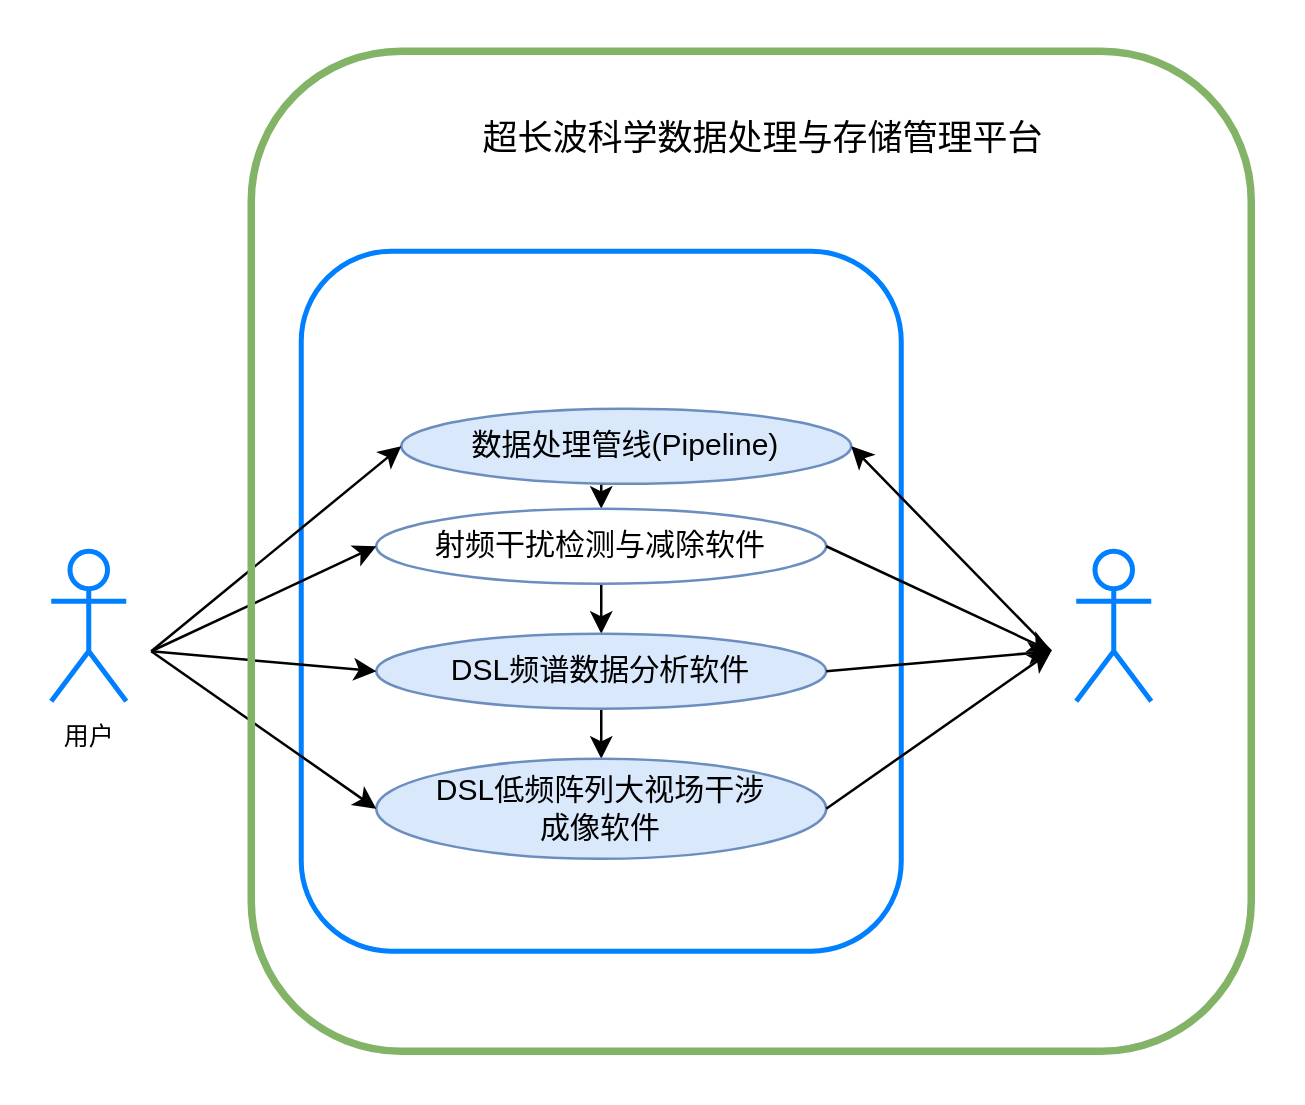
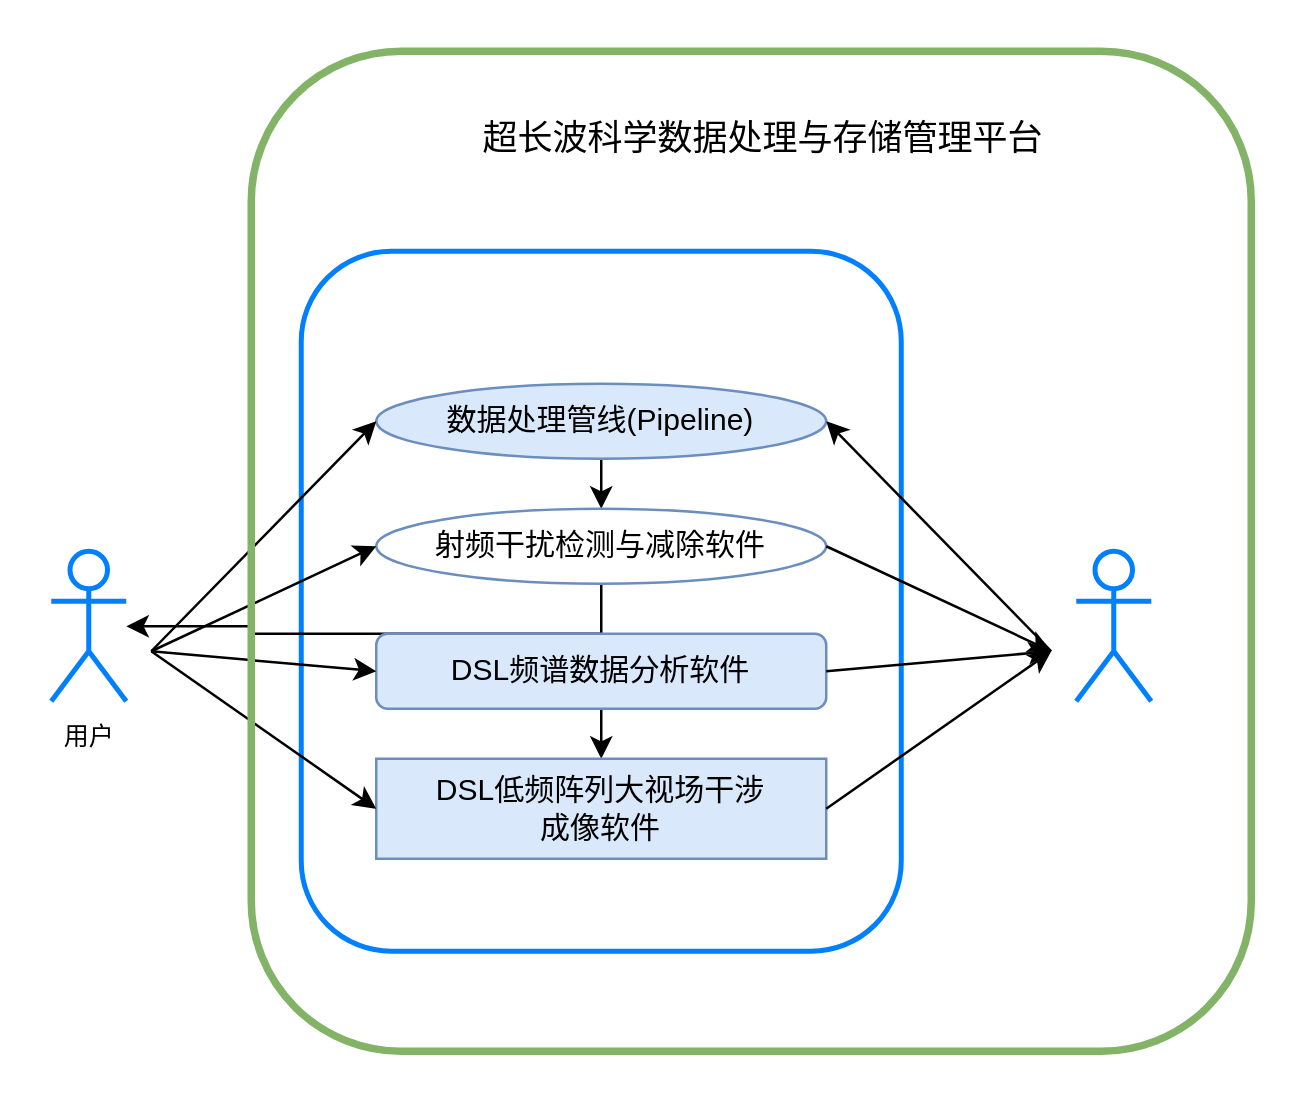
(626, 446) -> (601, 421)
(601, 615) -> (411, 634)
(601, 671) -> (601, 671)
(601, 809) -> (601, 809)
